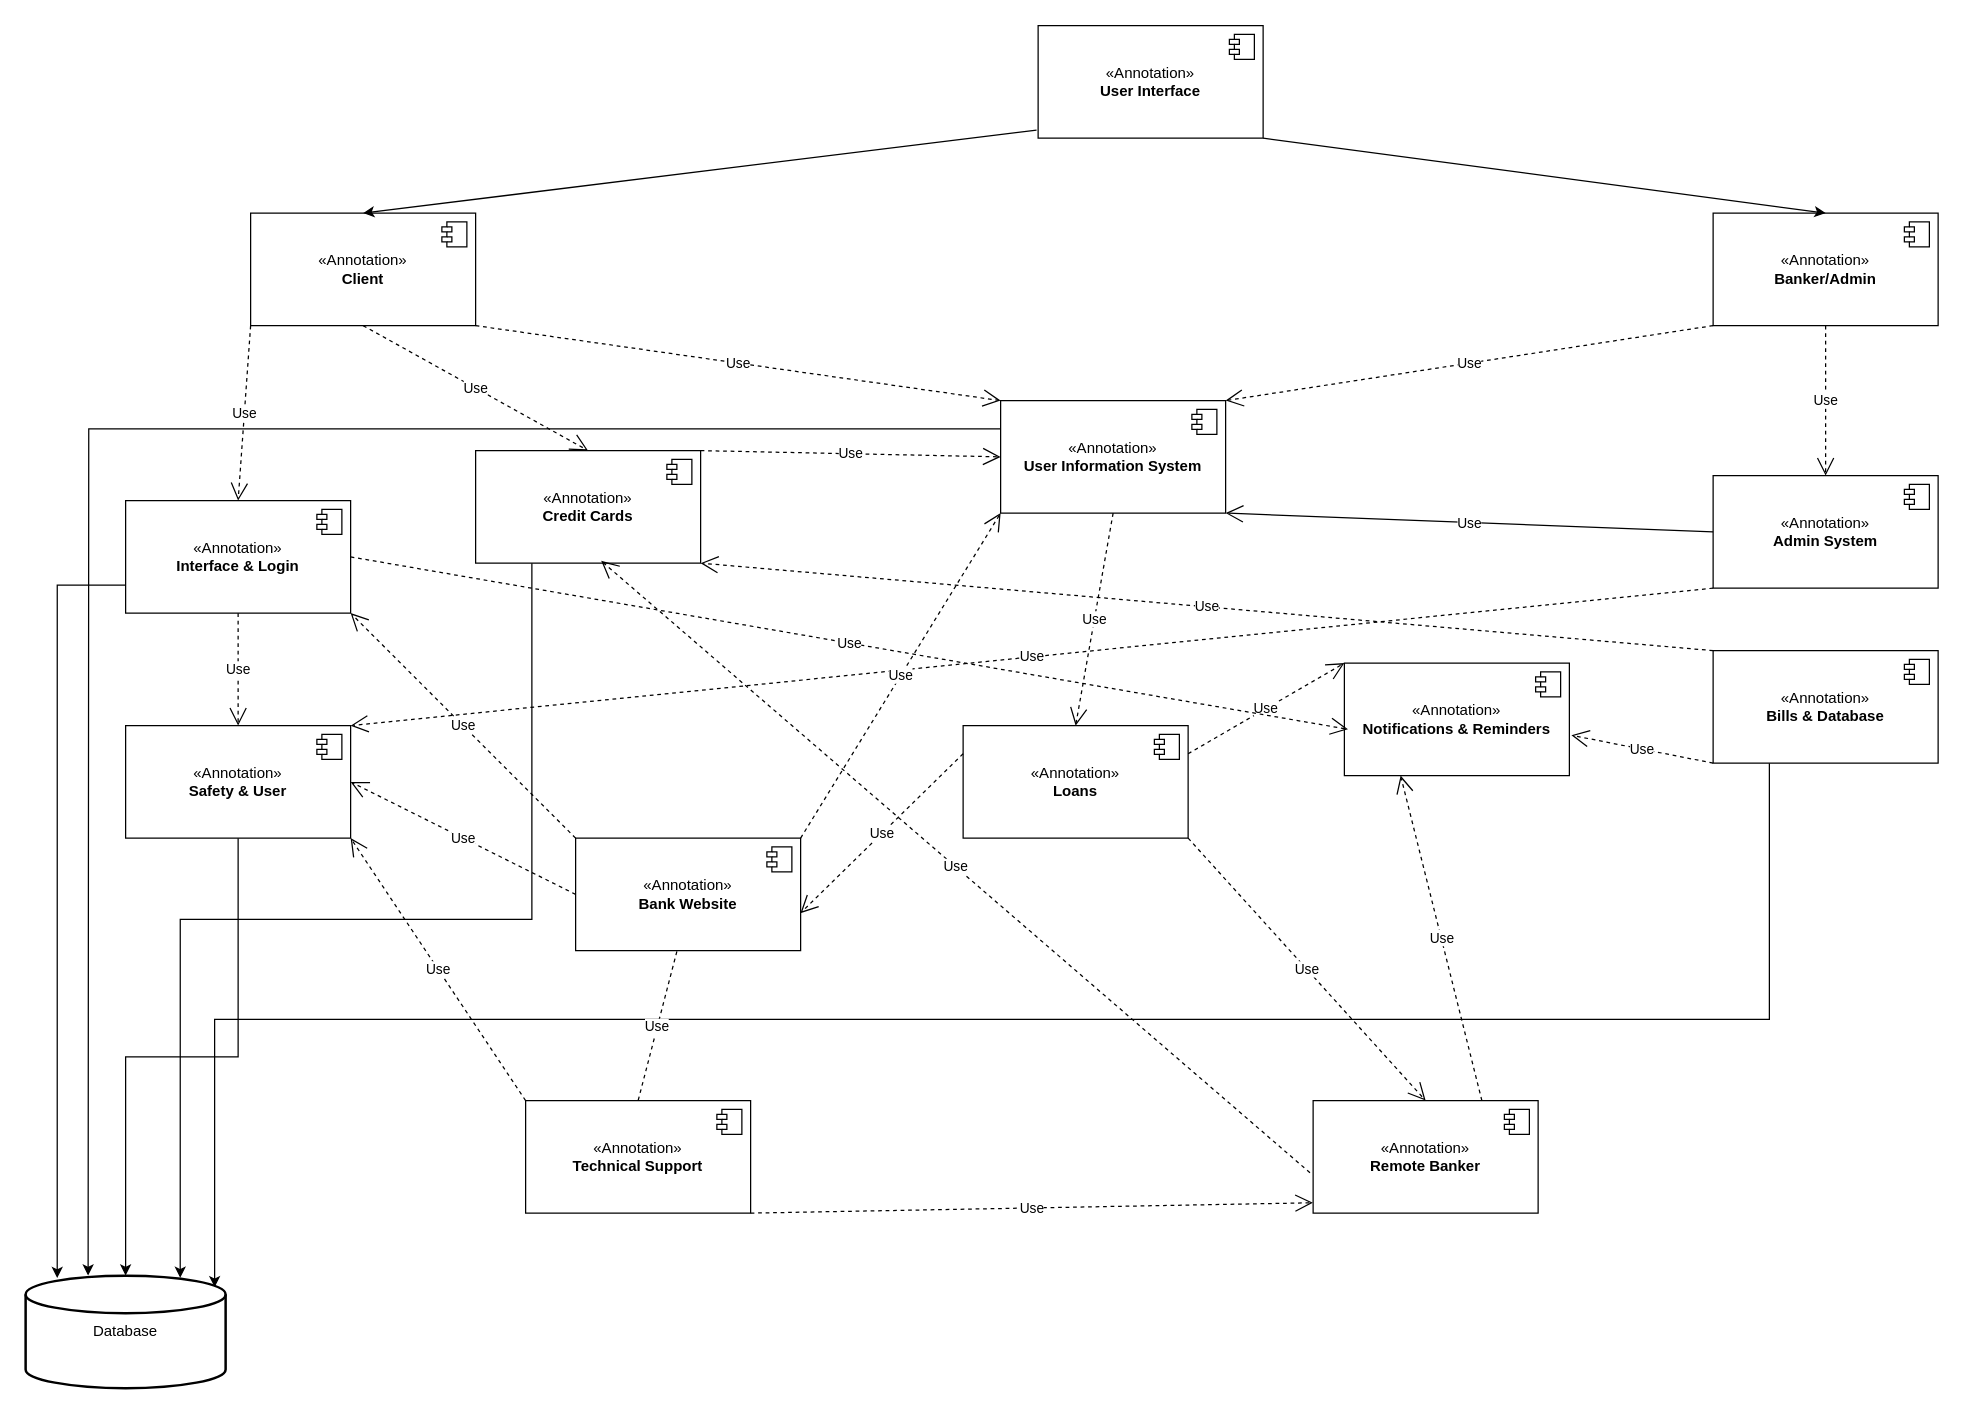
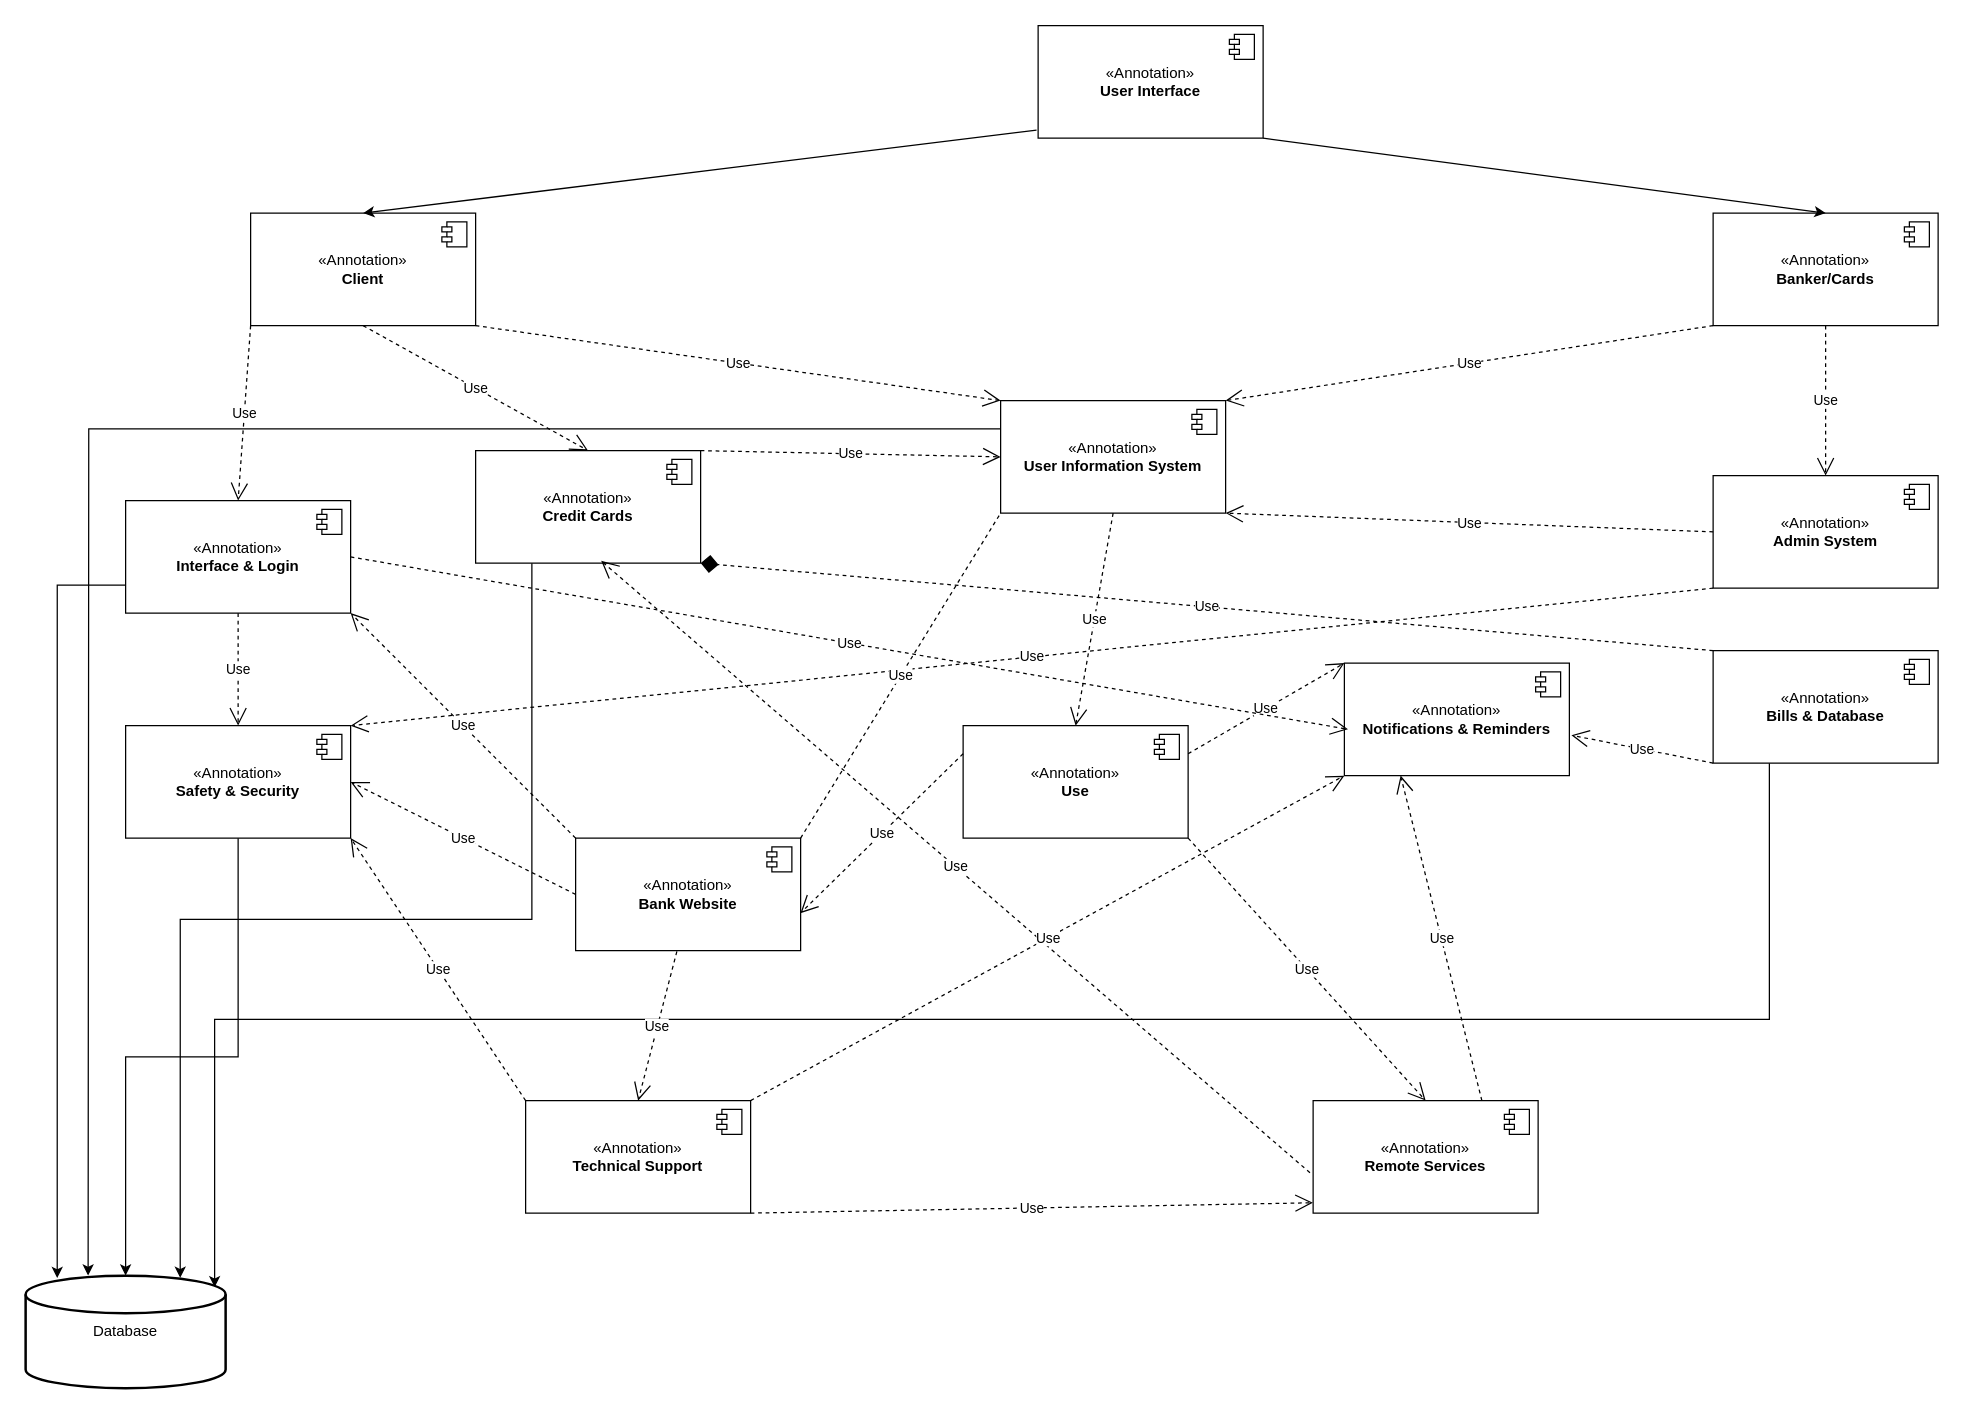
(1826, 269) -> (1826, 269)
(998, 518) -> (998, 517)
(1595, 527) -> (1595, 527)
(711, 564) -> (719, 565)
(238, 782) -> (238, 782)
(1076, 782) -> (1076, 782)
none -> (1123, 897)
(640, 1095) -> (640, 1094)
(1426, 1157) -> (1426, 1157)
